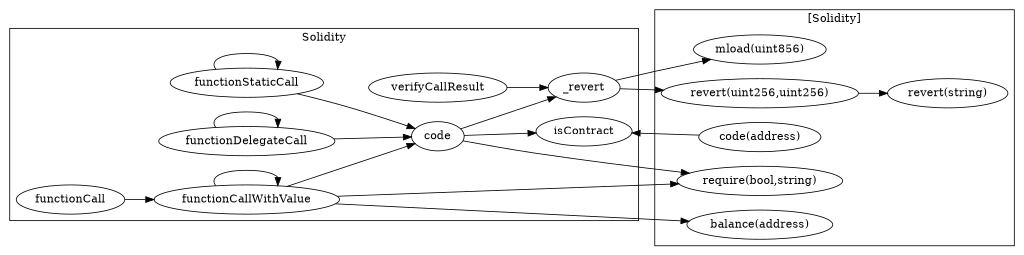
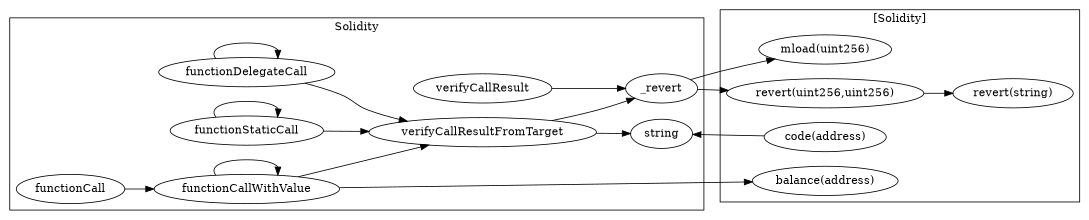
(760, 49) -> (825, 49)
(584, 131) -> (662, 134)
(438, 136) -> (483, 132)
(760, 181) -> none
